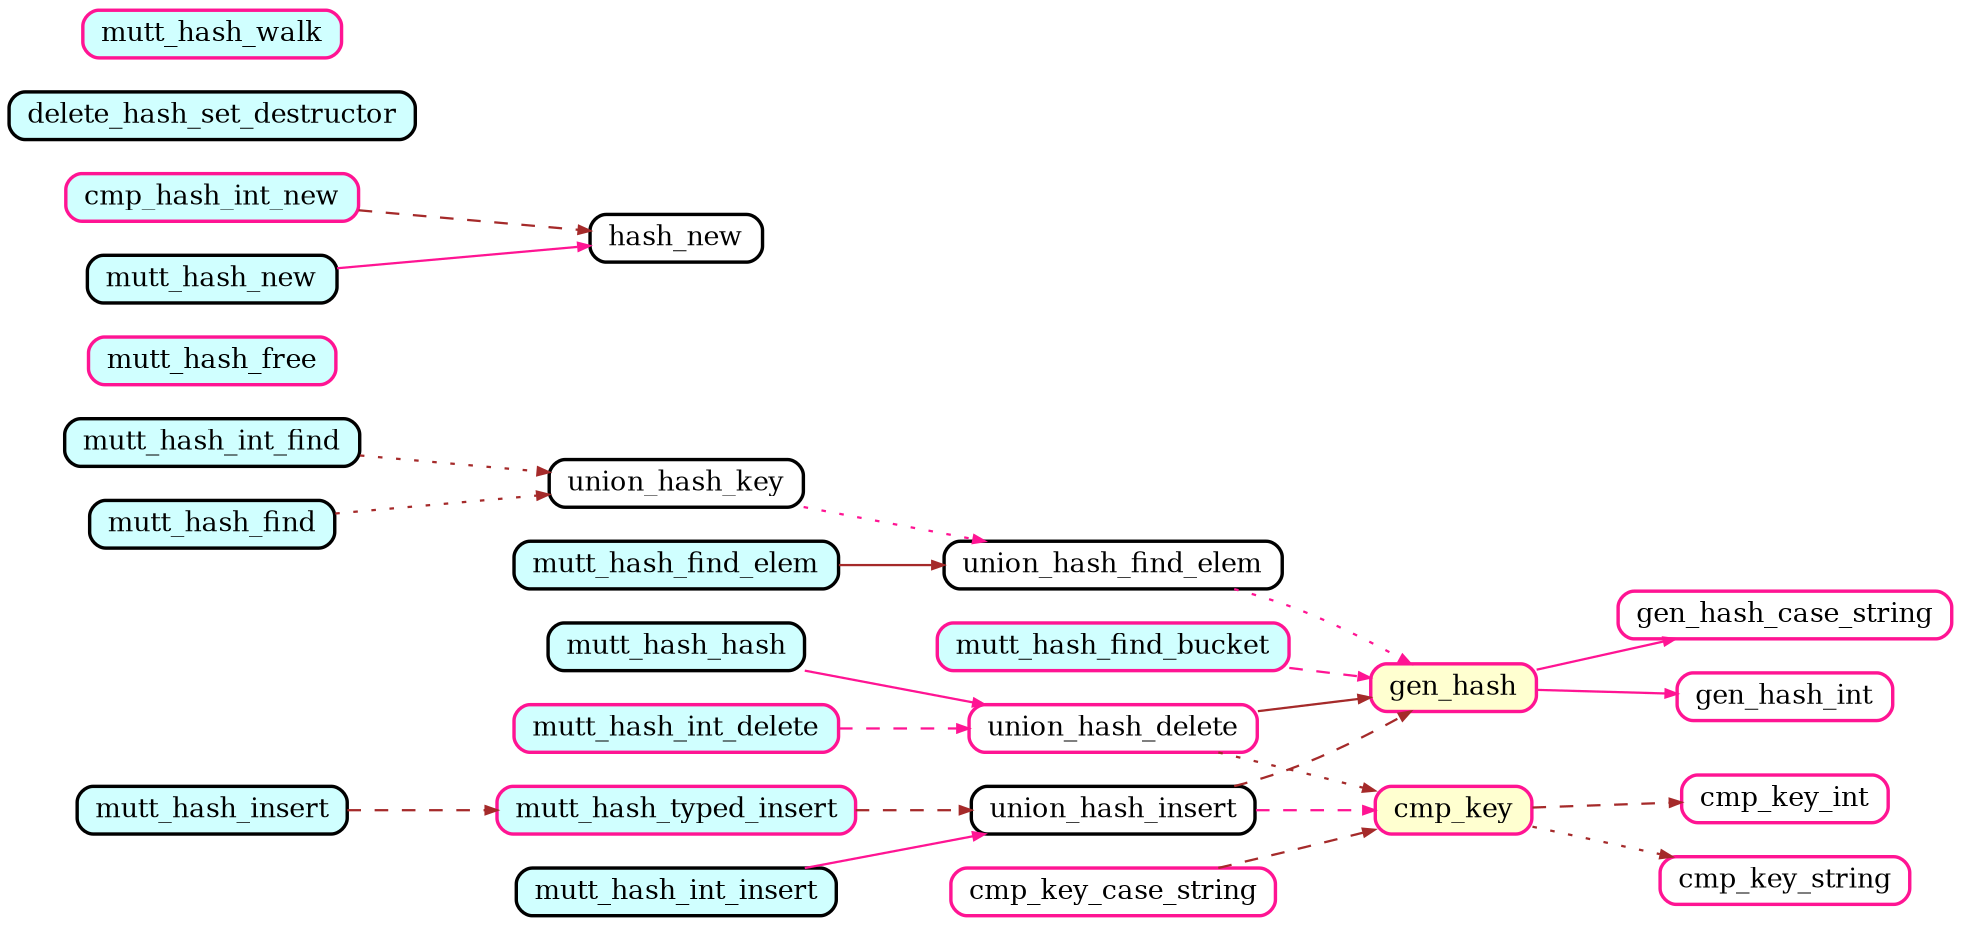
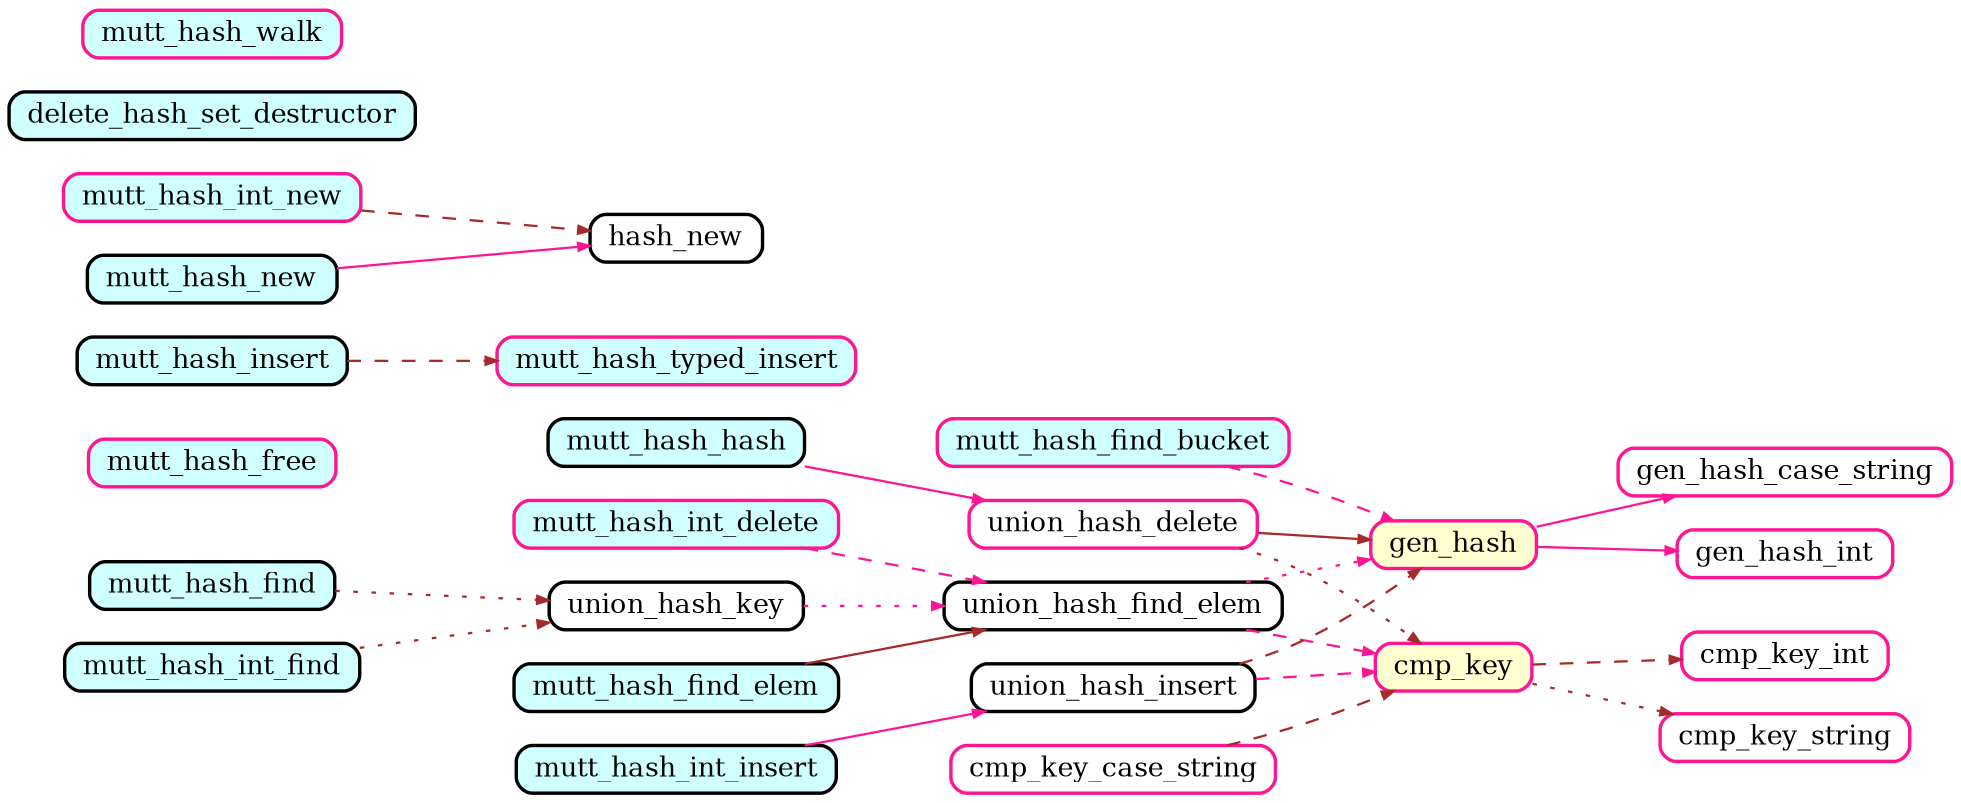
(212, 197) -> (212, 197)
none -> (1328, 645)
(898, 728) -> (889, 564)
(907, 810) -> none
